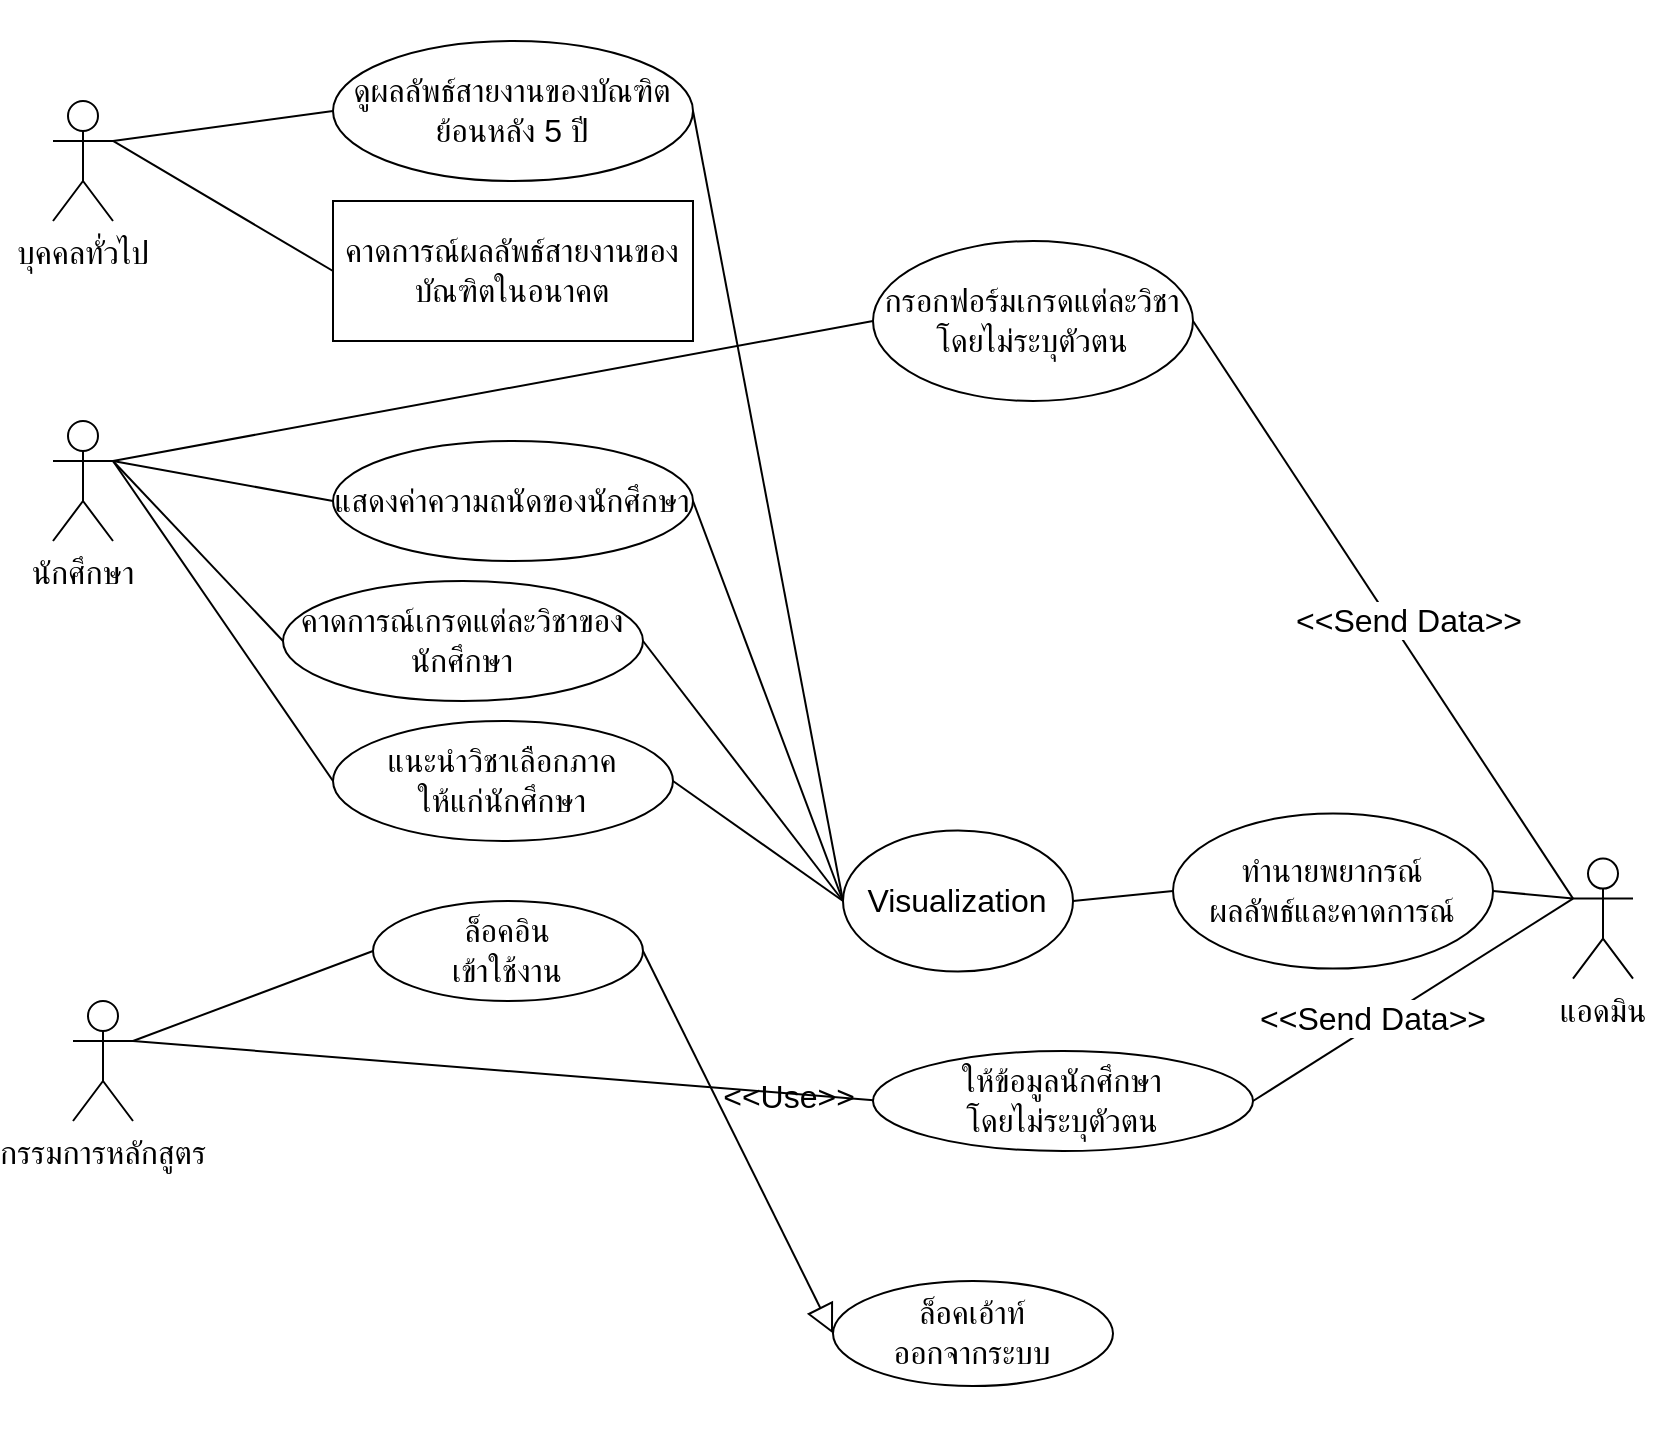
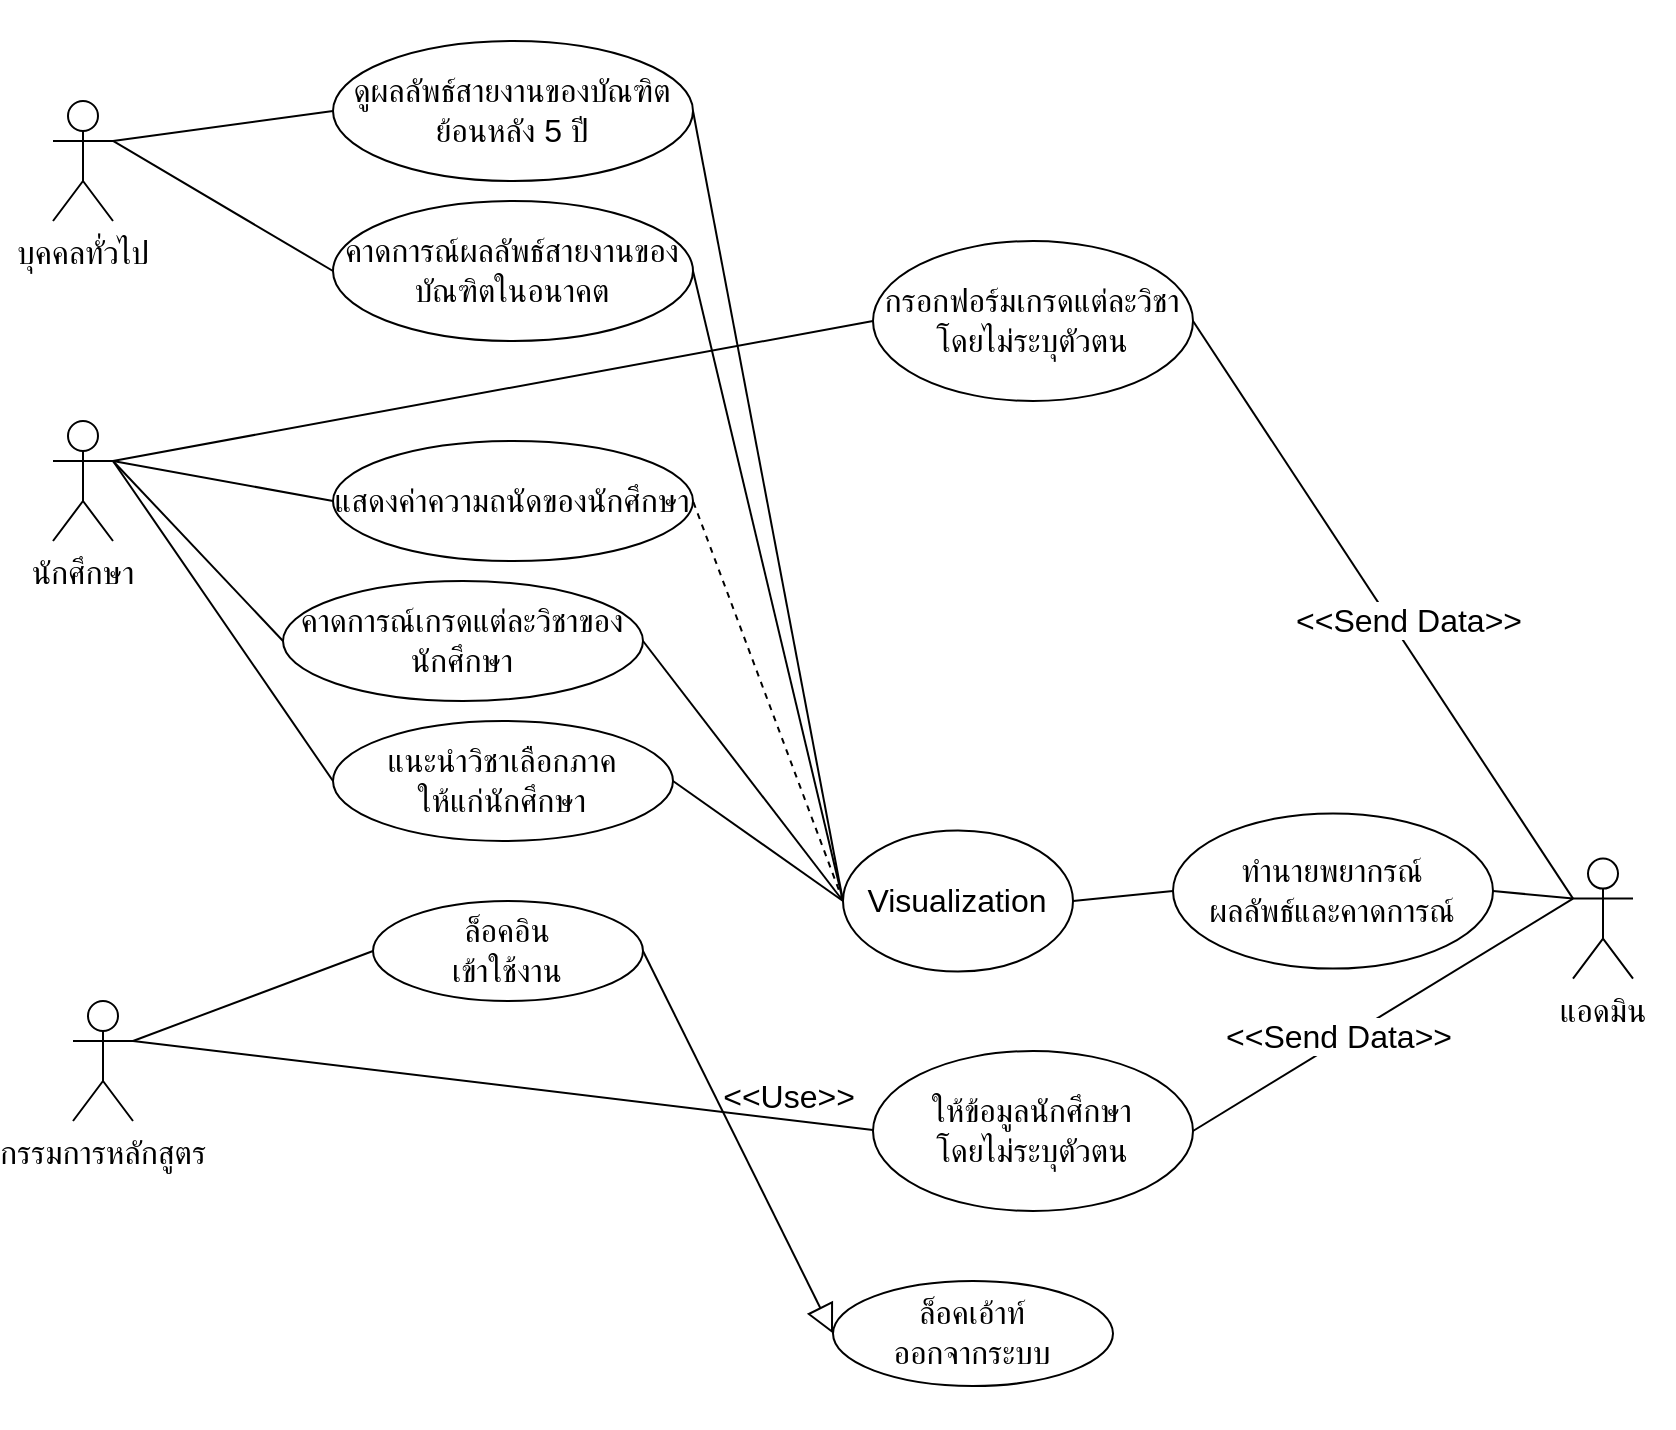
(513, 271) -> (513, 271)
none -> (760, 553)
(765, 692) -> (765, 692)
(1063, 1101) -> (1033, 1131)
